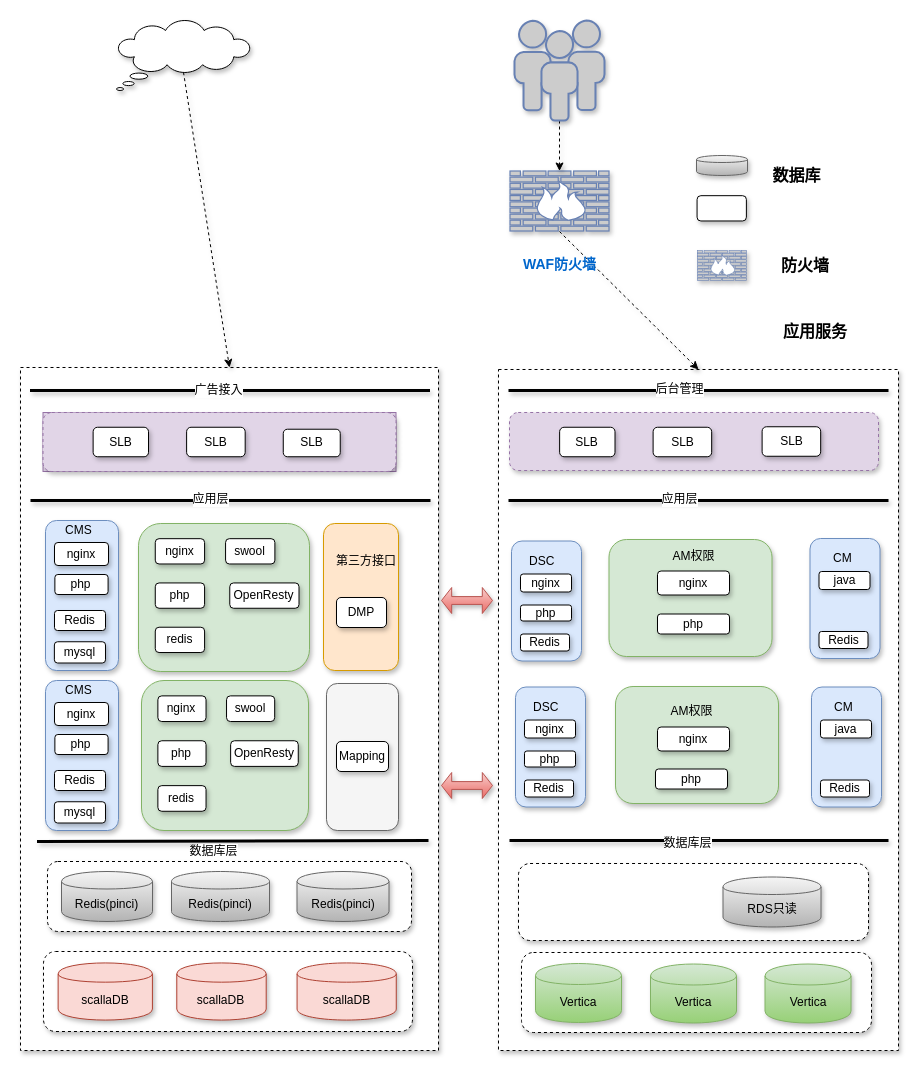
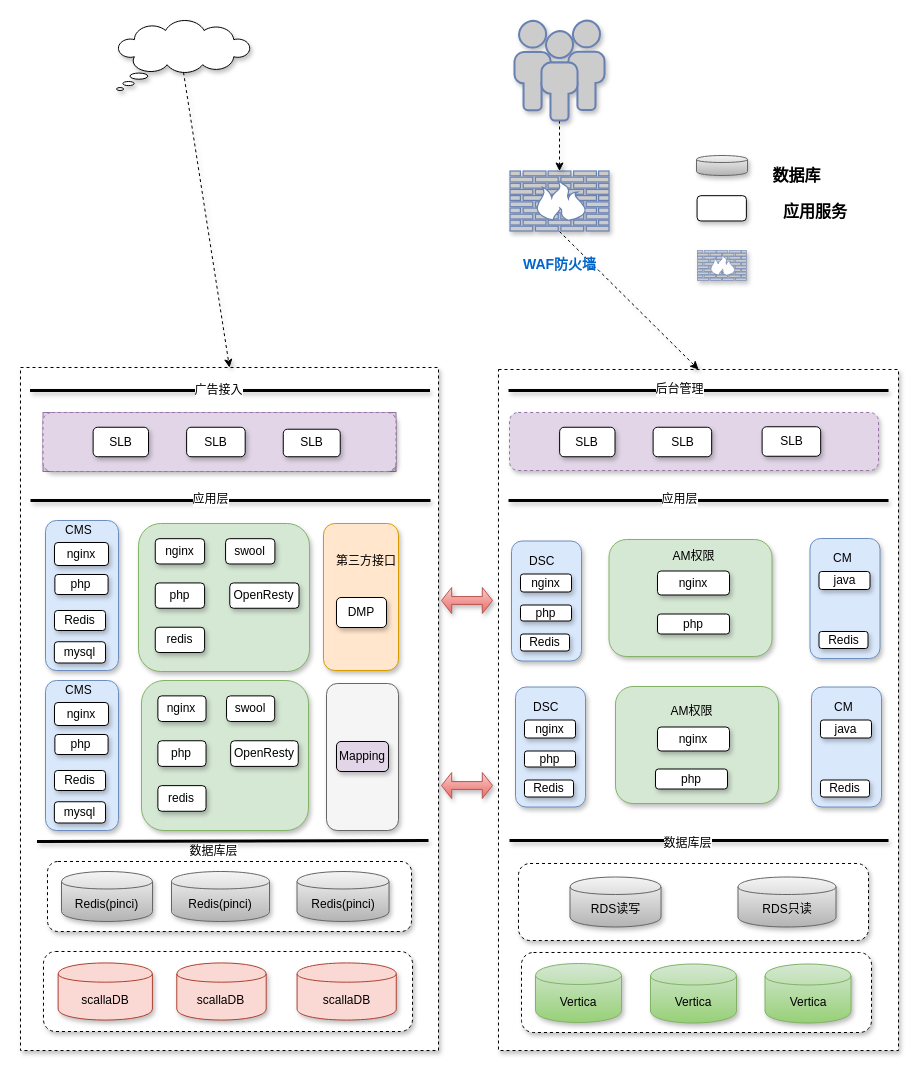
(806, 266) -> none
(816, 331) -> (816, 211)
(363, 757) -> (363, 757)
none -> (616, 902)
(772, 902) -> (787, 902)
